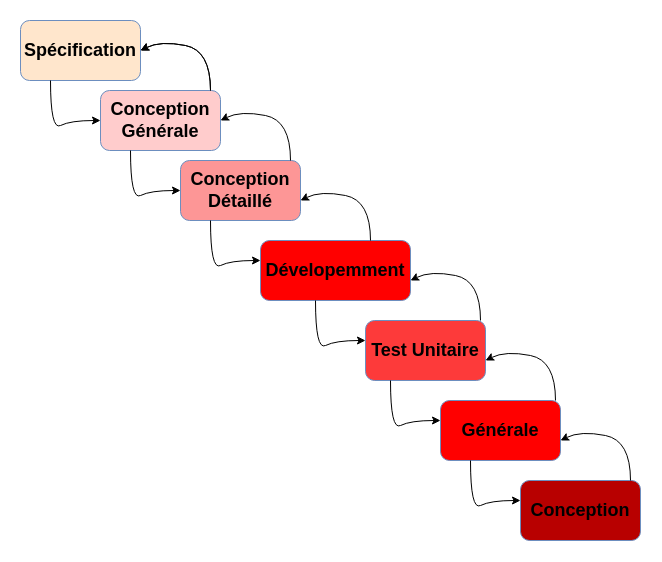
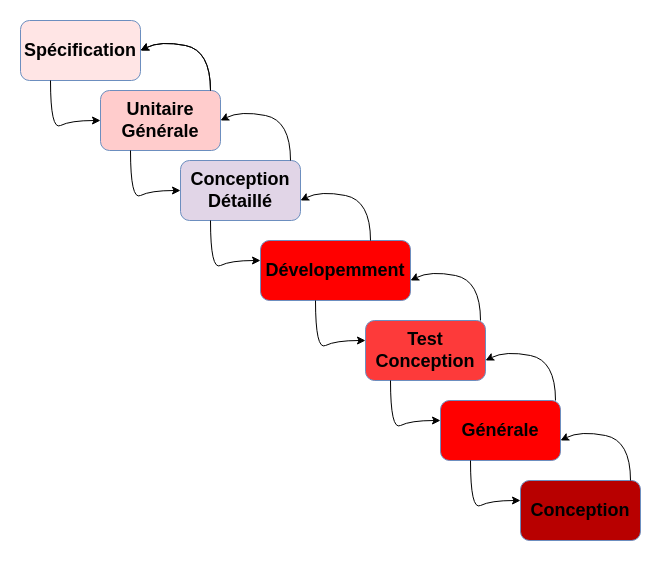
(81, 51) -> (81, 51)
(161, 121) -> (161, 121)
(241, 191) -> (241, 191)
(426, 351) -> (426, 351)
